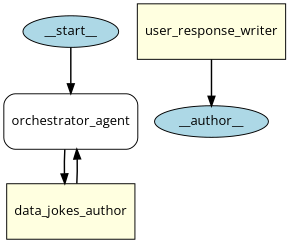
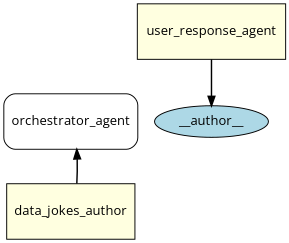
(71, 32) -> none
(211, 32) -> (211, 32)
(64, 162) -> none
